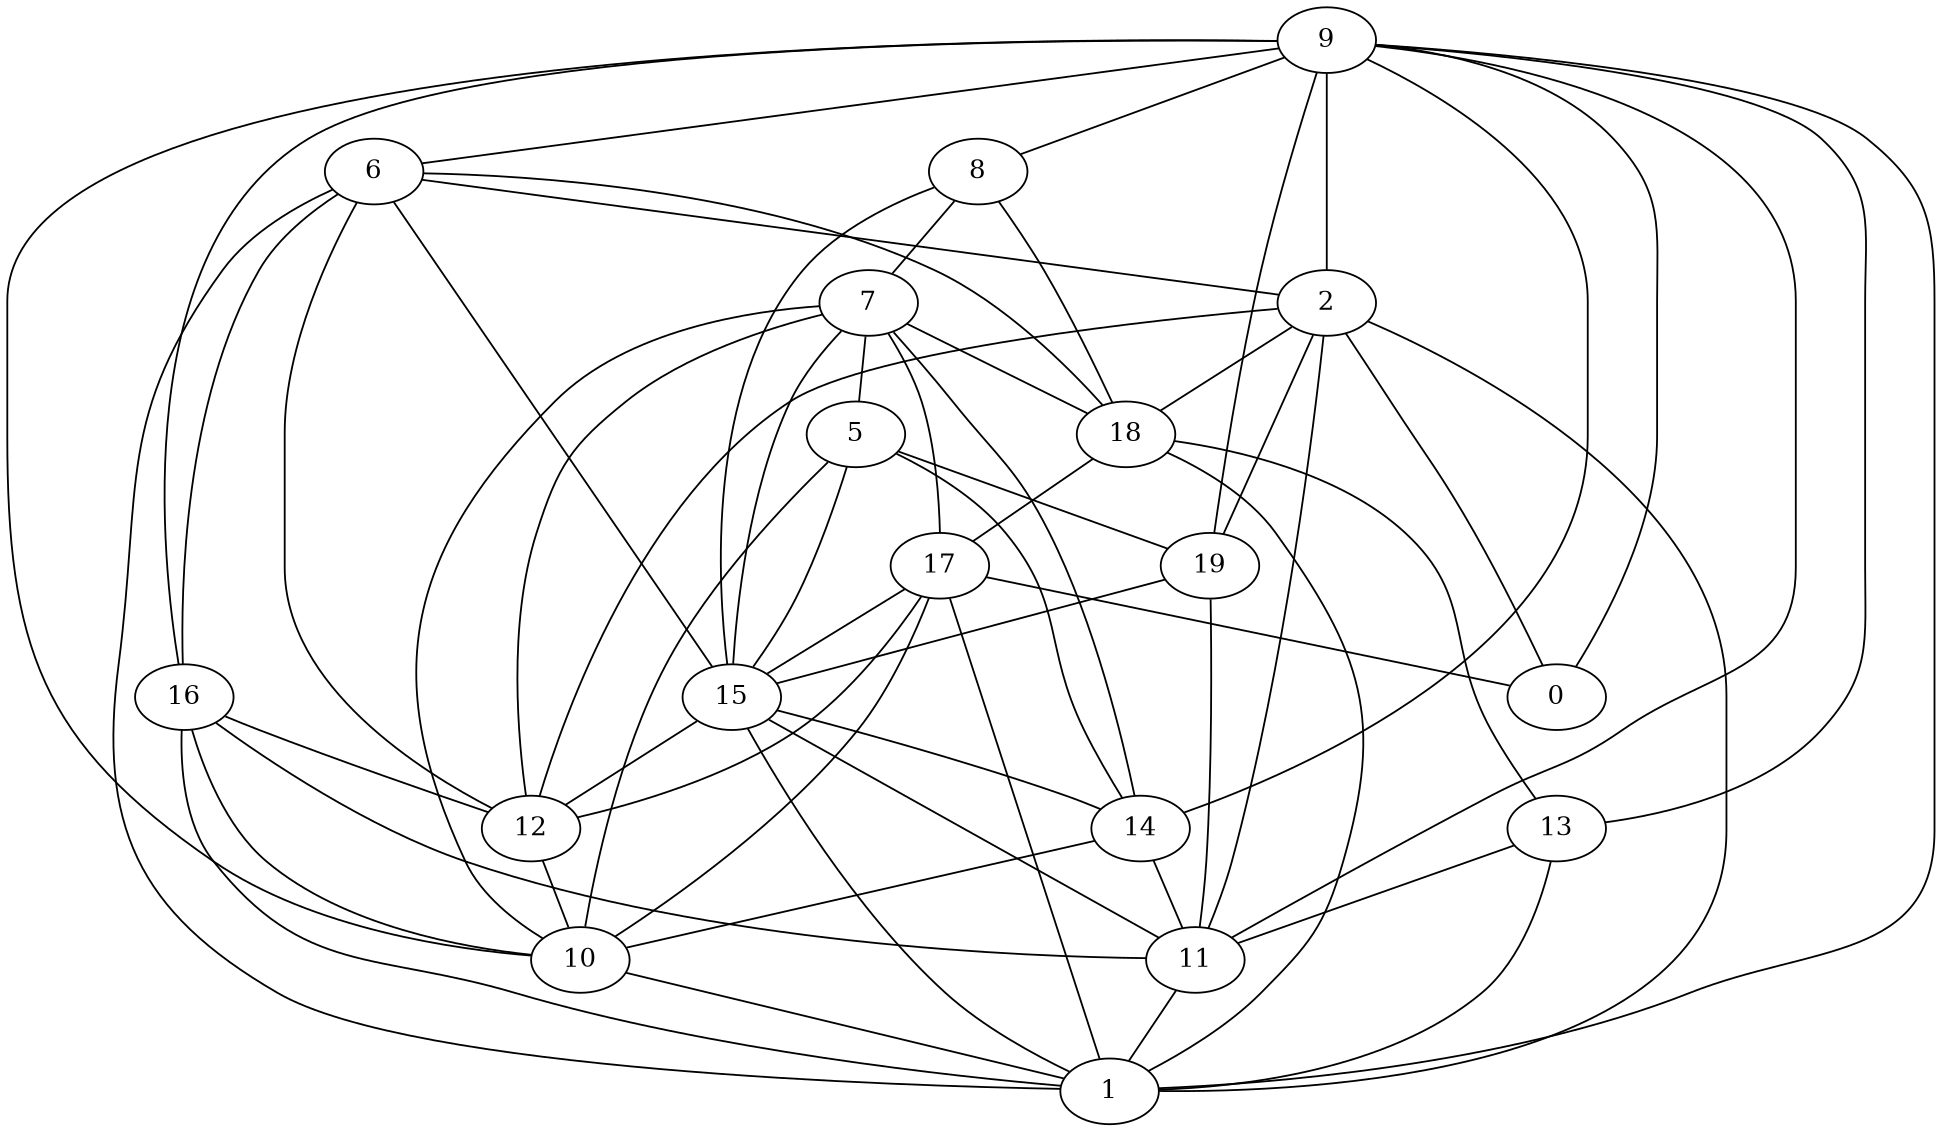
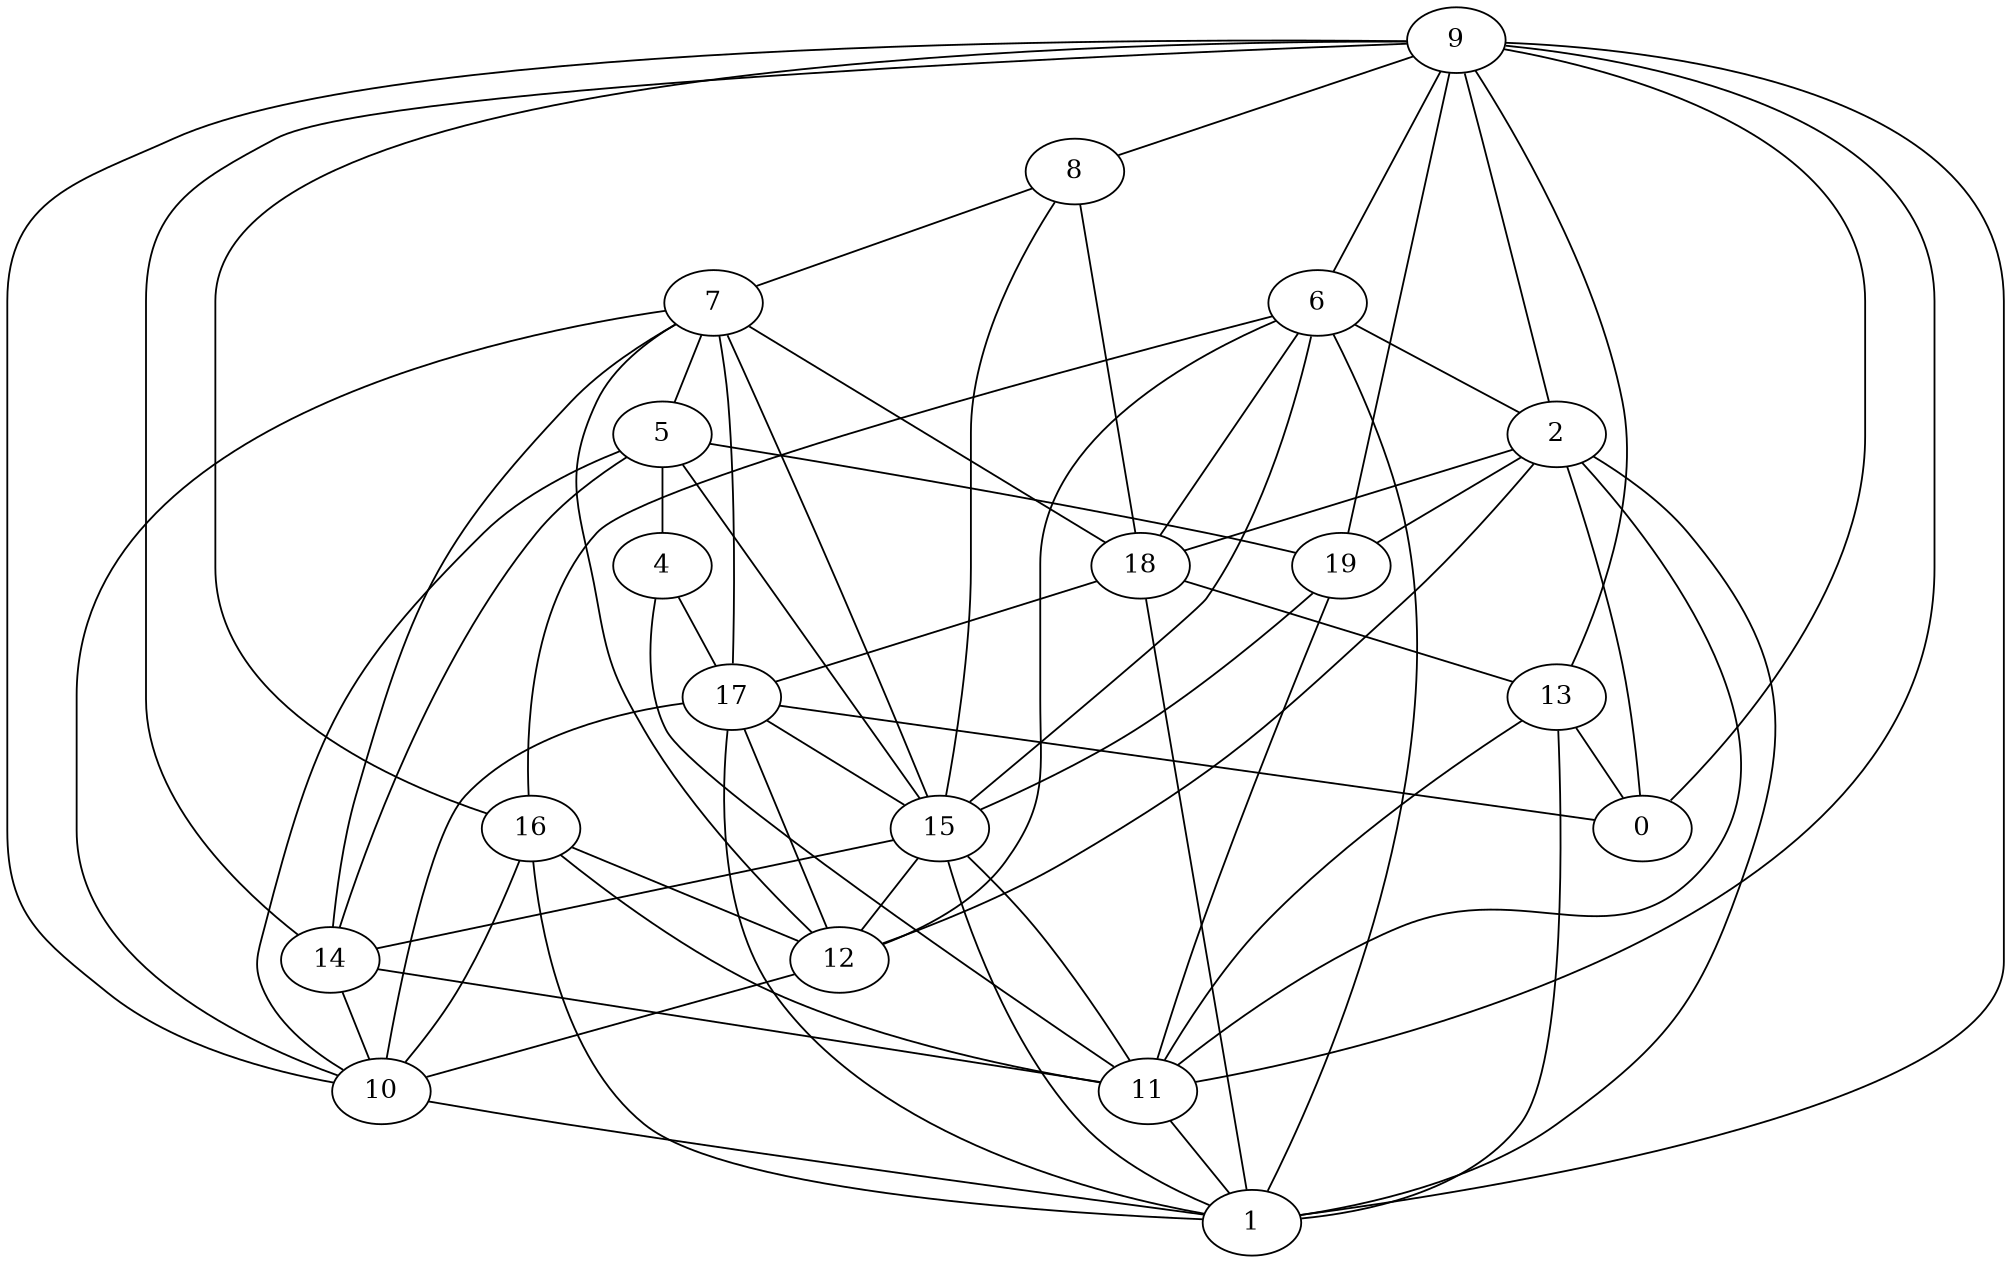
none -> (662, 566)
none -> (1600, 763)
